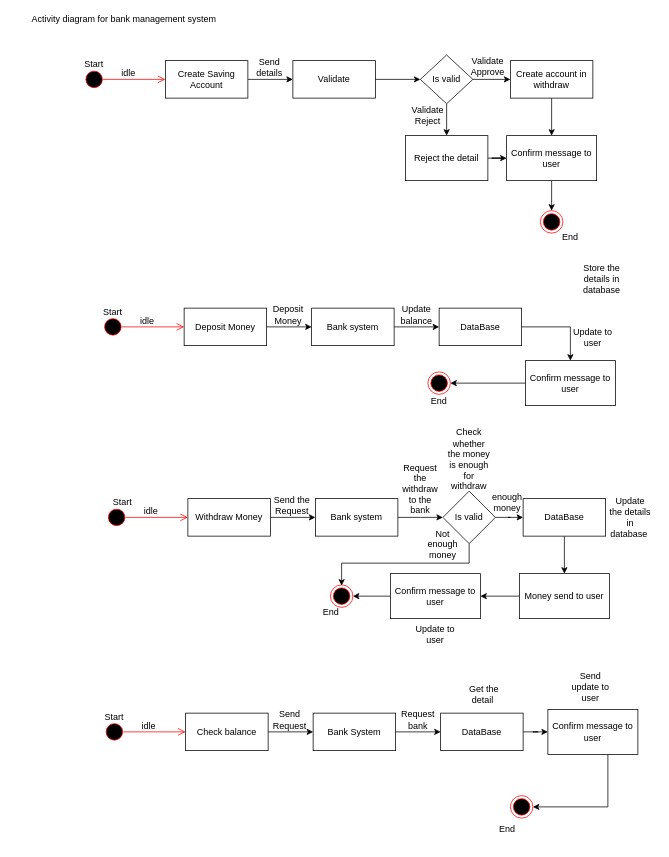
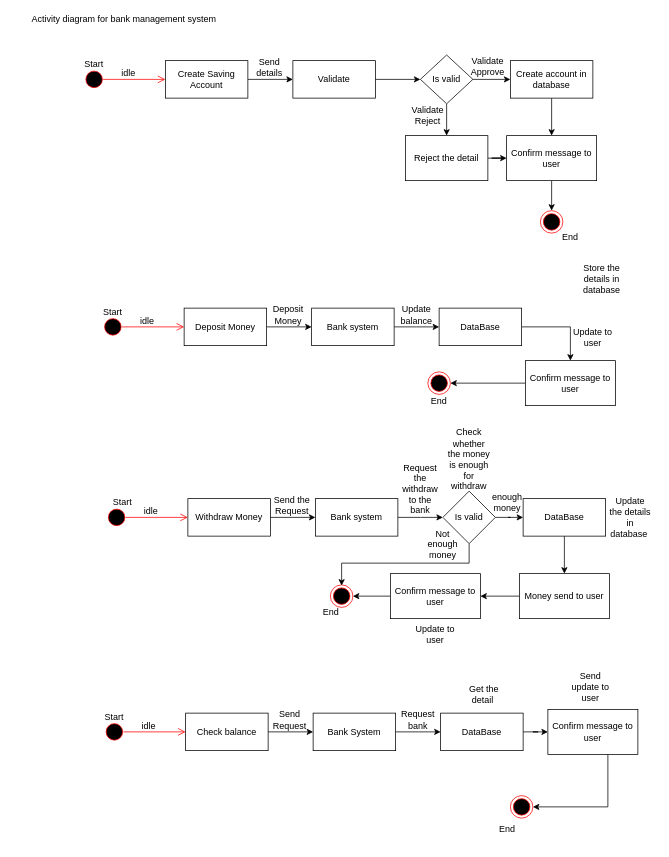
(552, 79) -> (552, 79)
